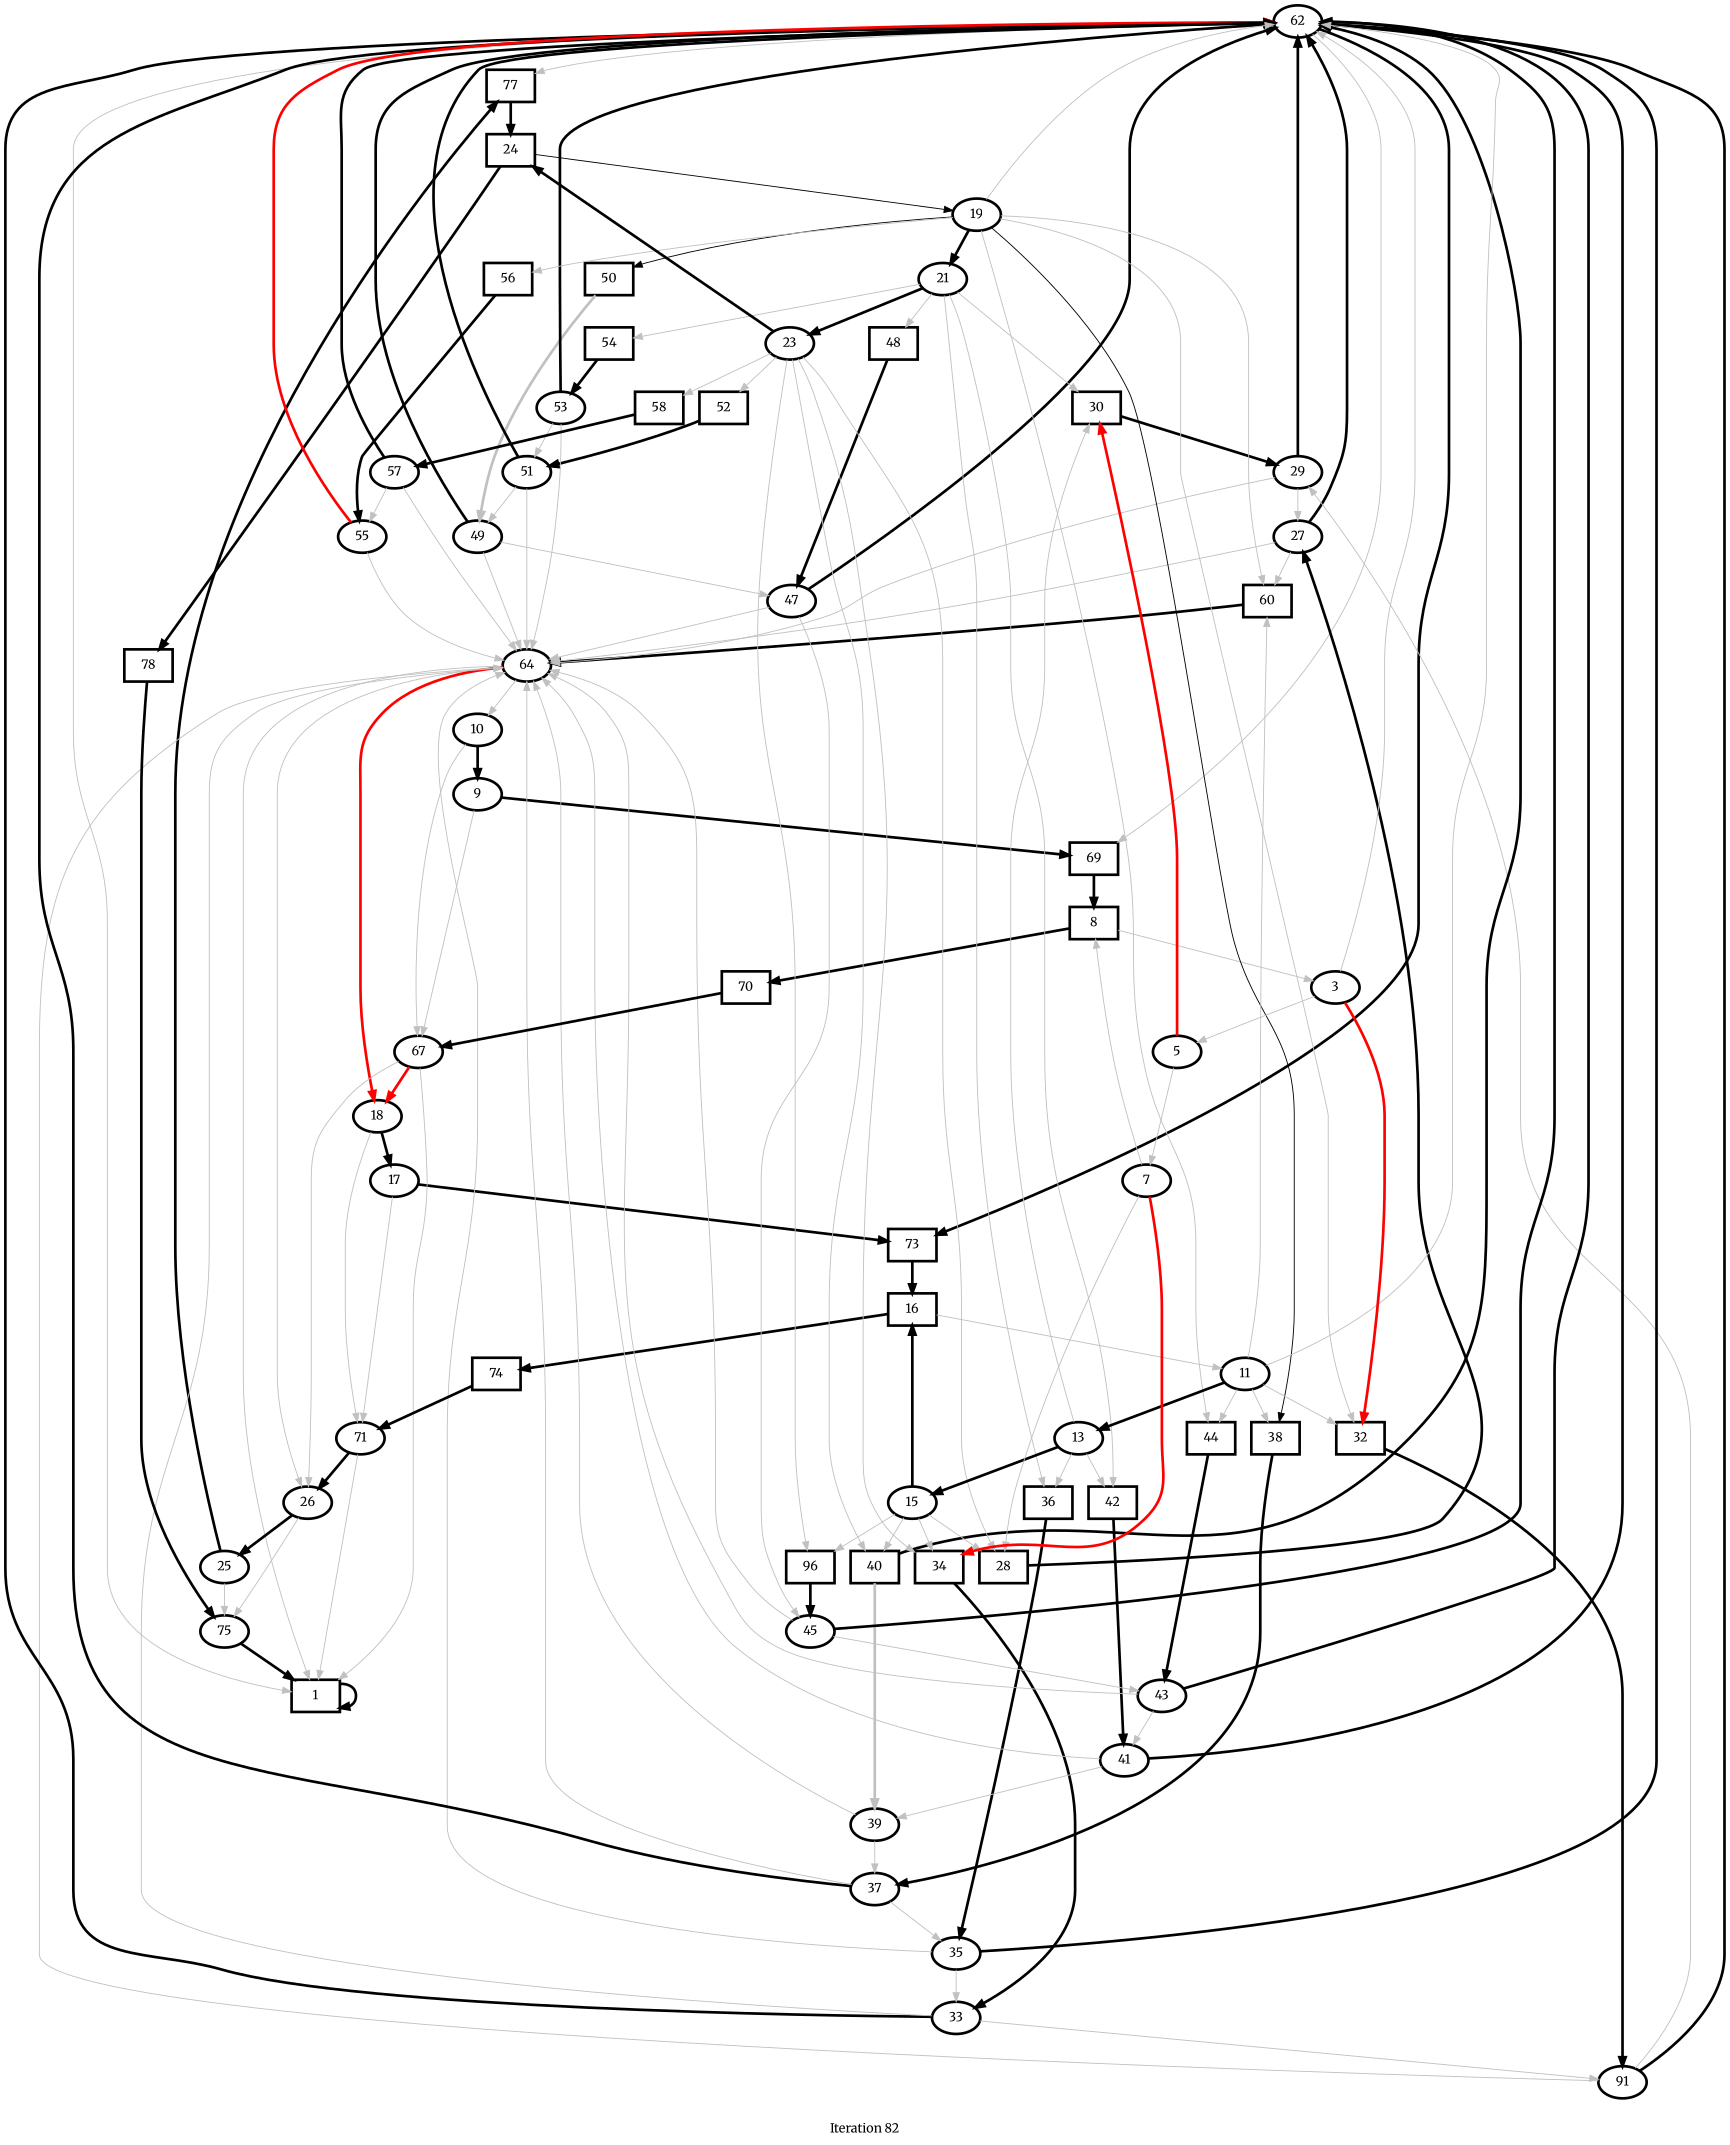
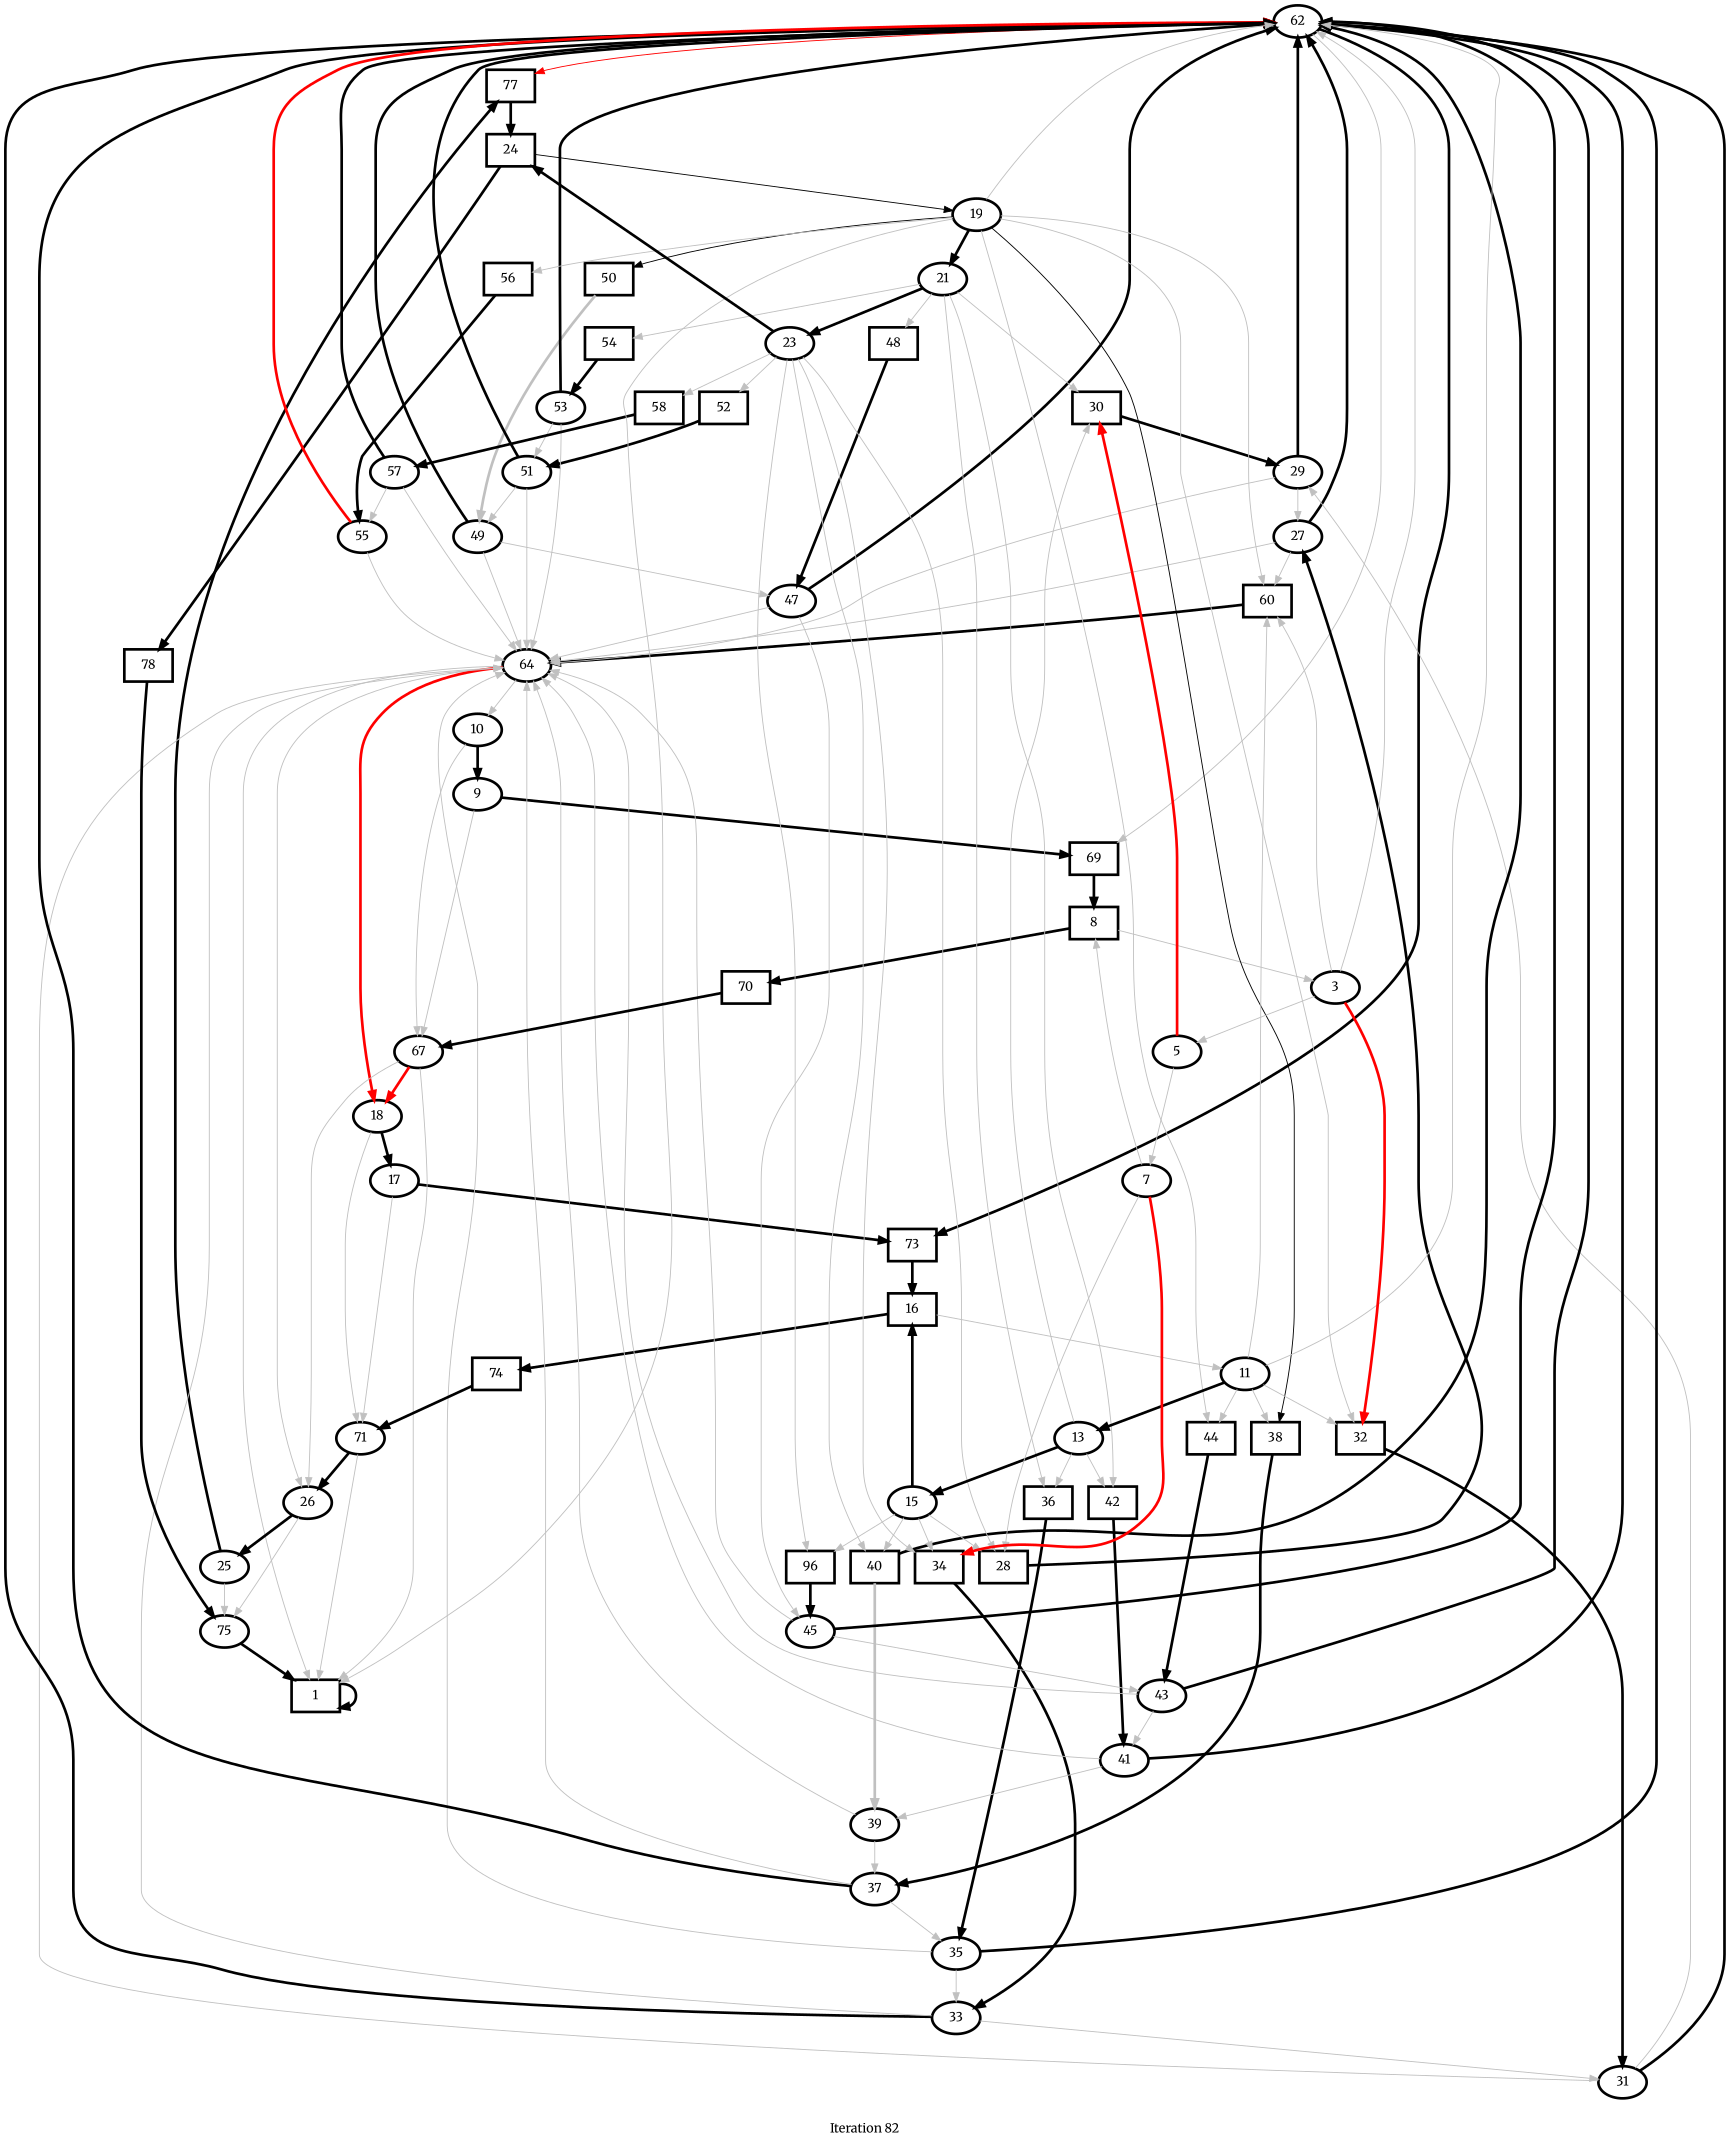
(725, 47) -> (725, 47)
(73, 364) -> (663, 912)
none -> (1317, 795)
(1623, 2082) -> (1623, 2082)
